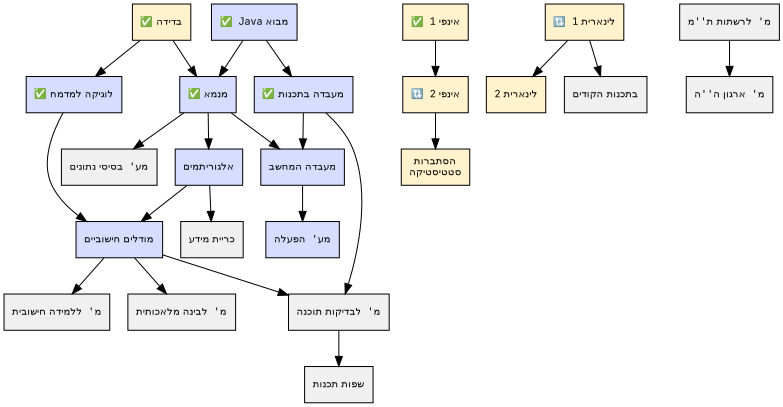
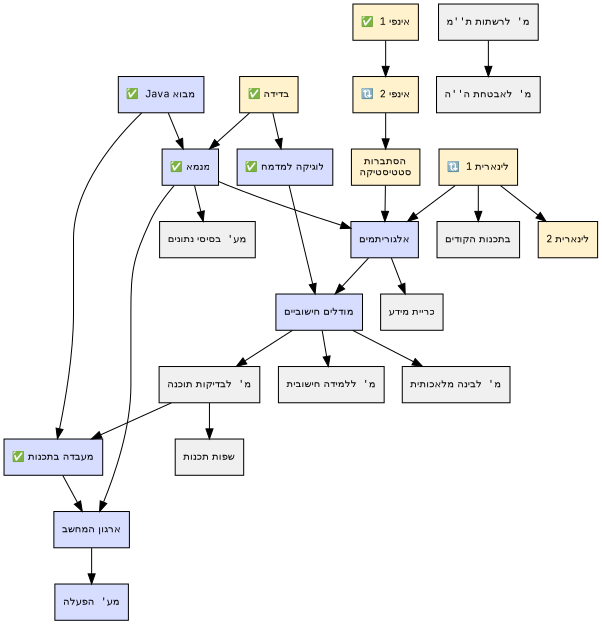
(730, 95) -> (488, 95)
(303, 167) -> (92, 530)
(361, 194) -> (136, 419)
none -> (385, 198)
none -> (435, 200)
